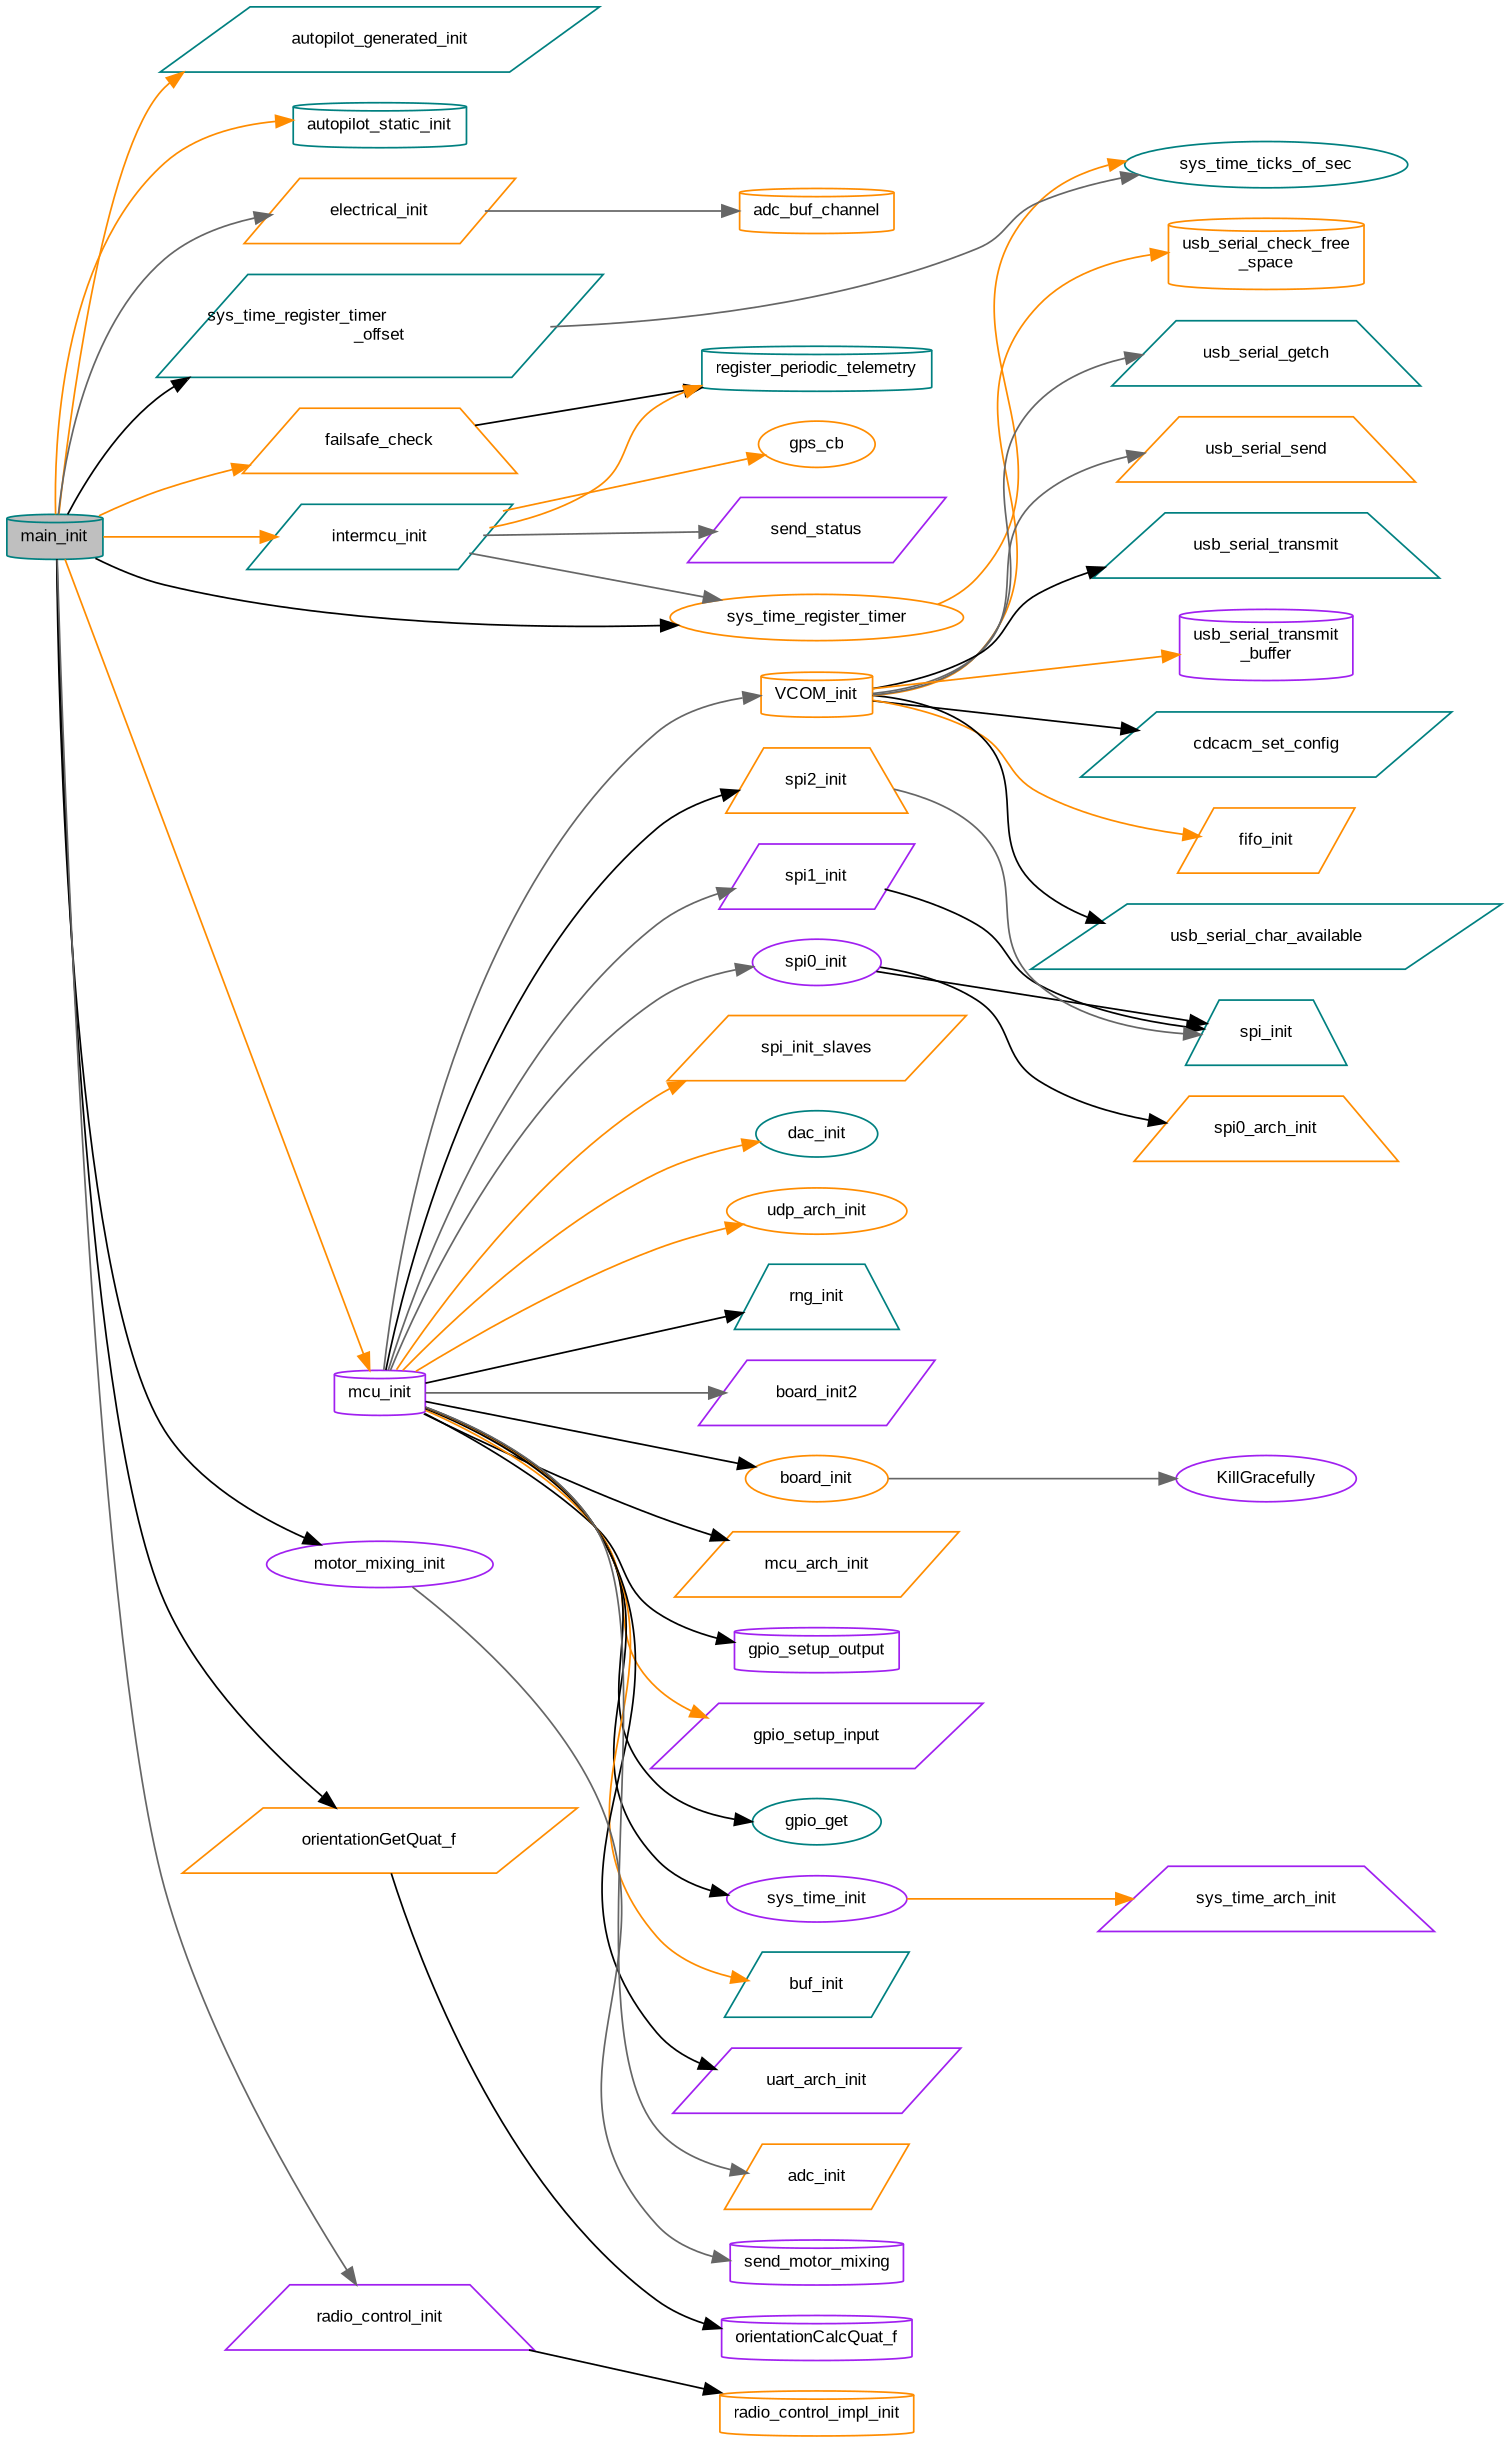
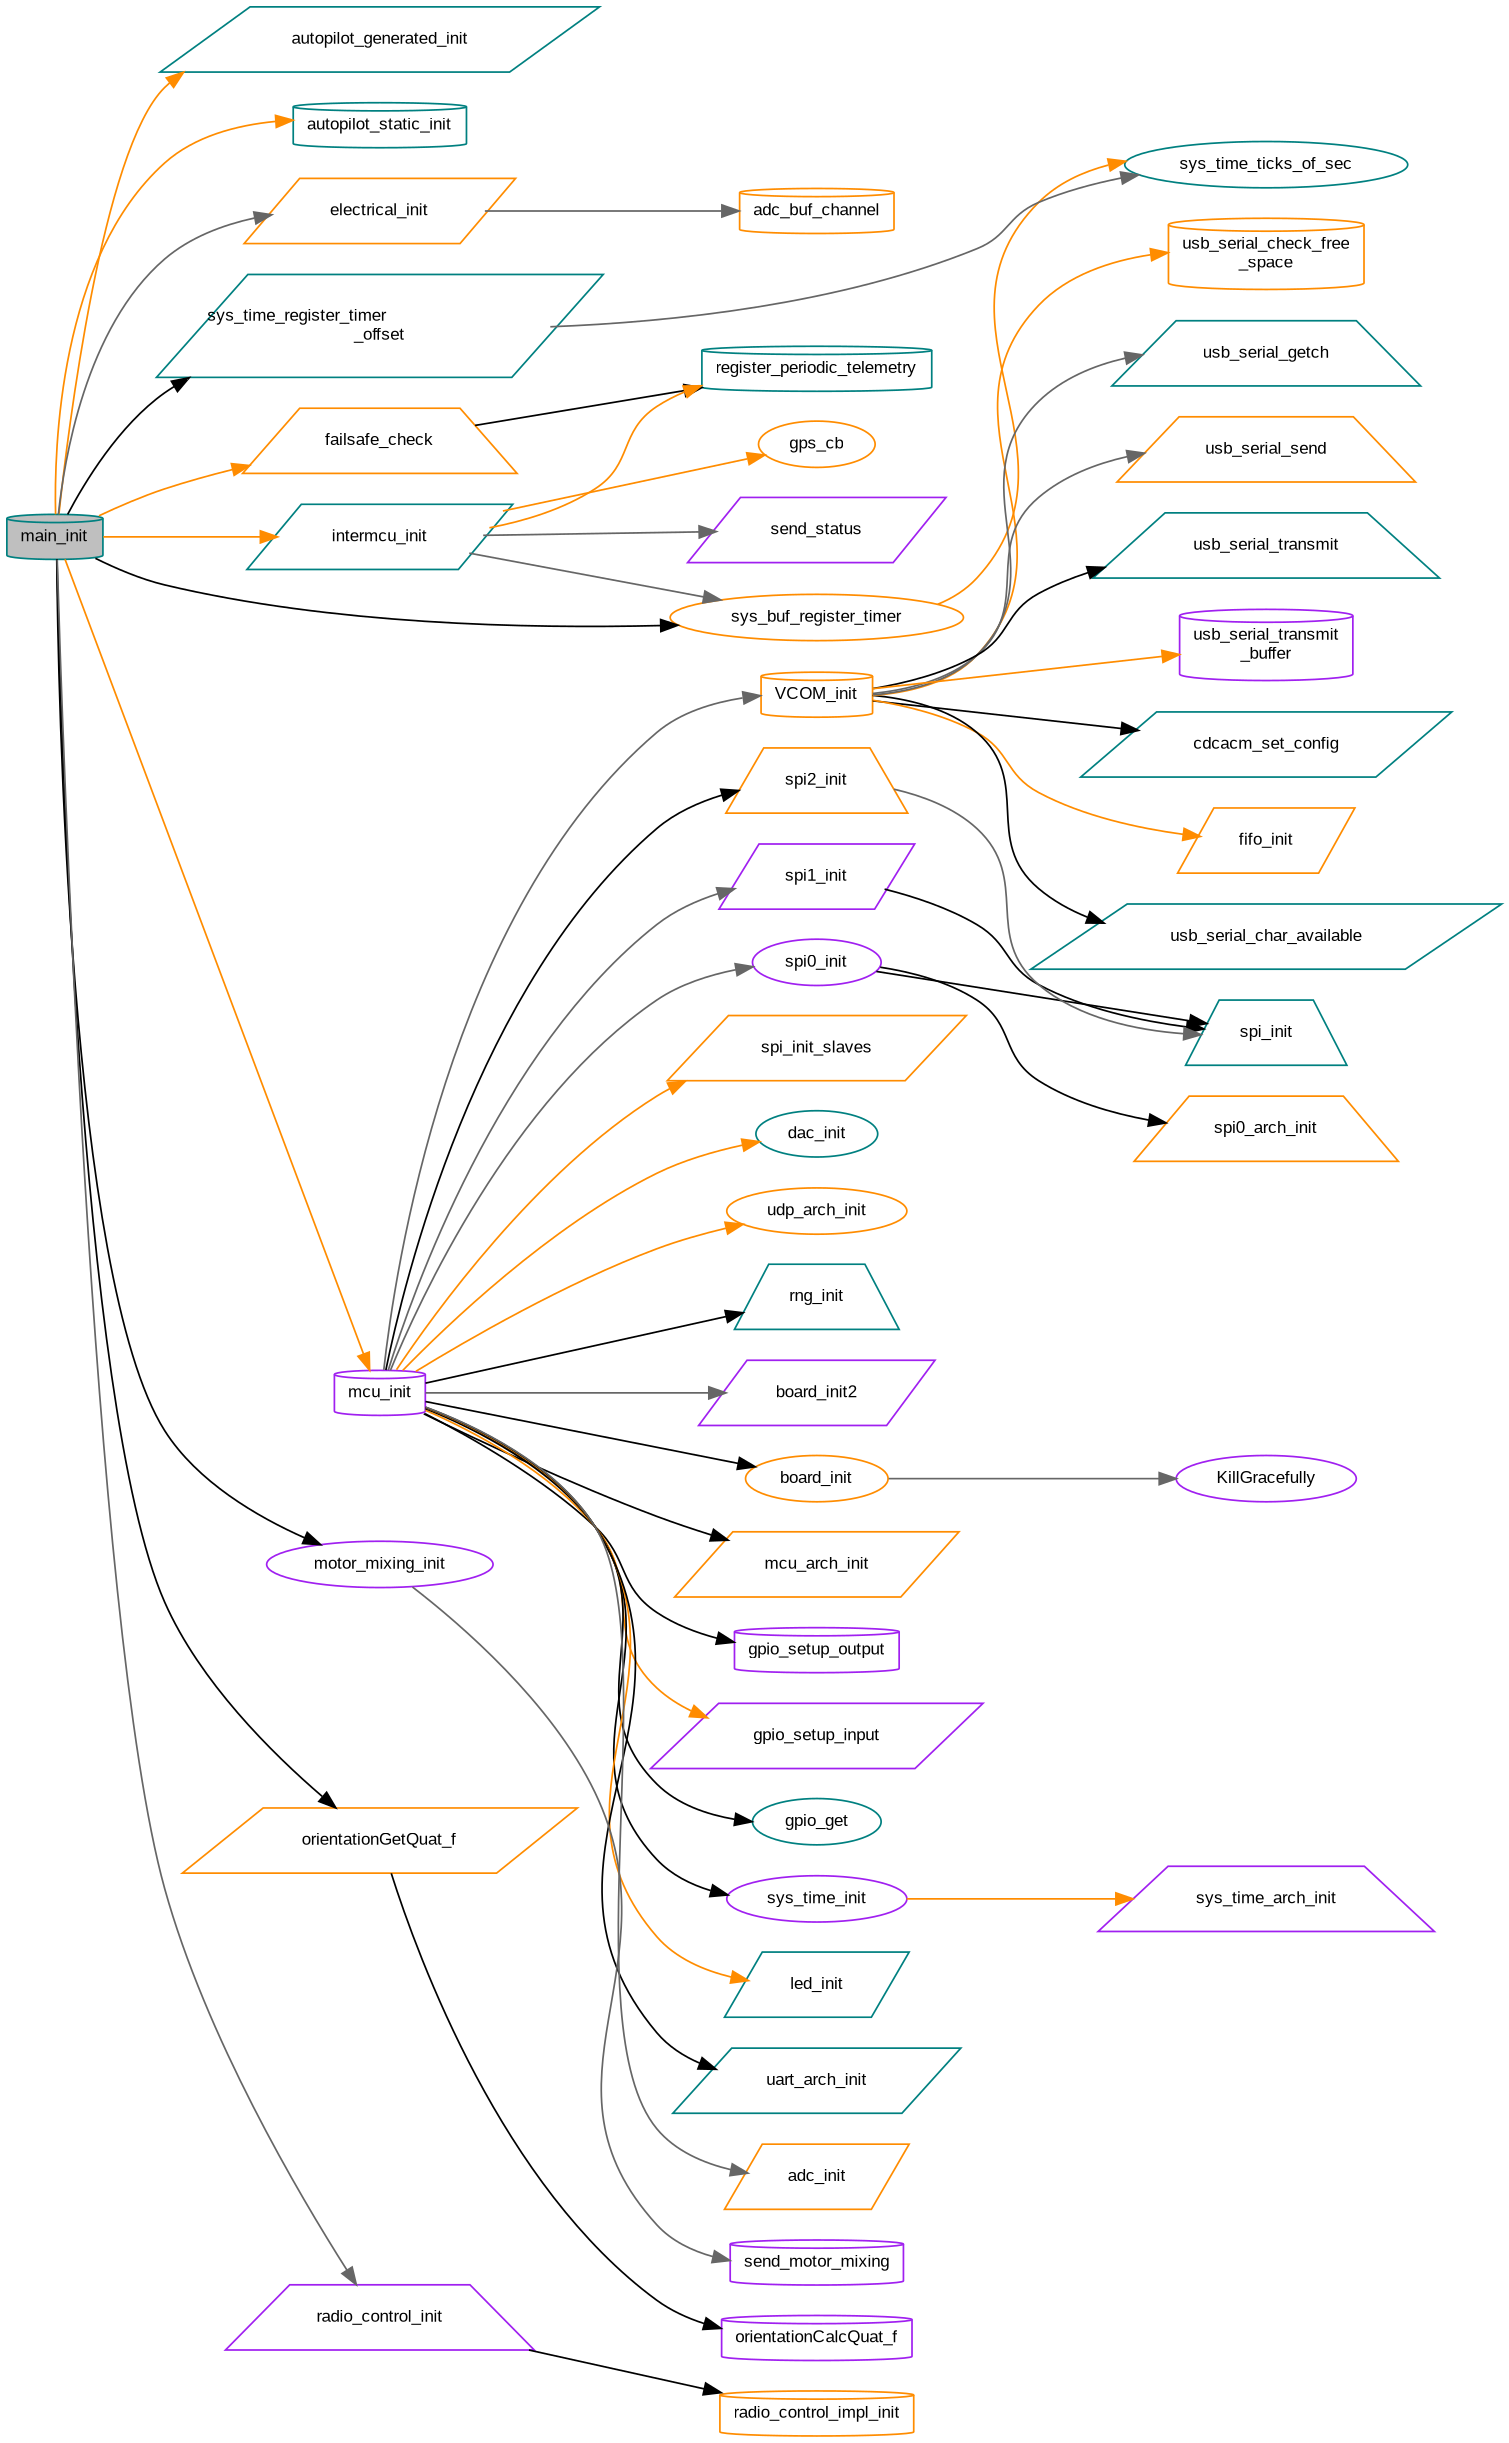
(817, 618) -> (817, 618)
(817, 1985) -> (817, 1985)
(817, 2081) -> (817, 2081)
